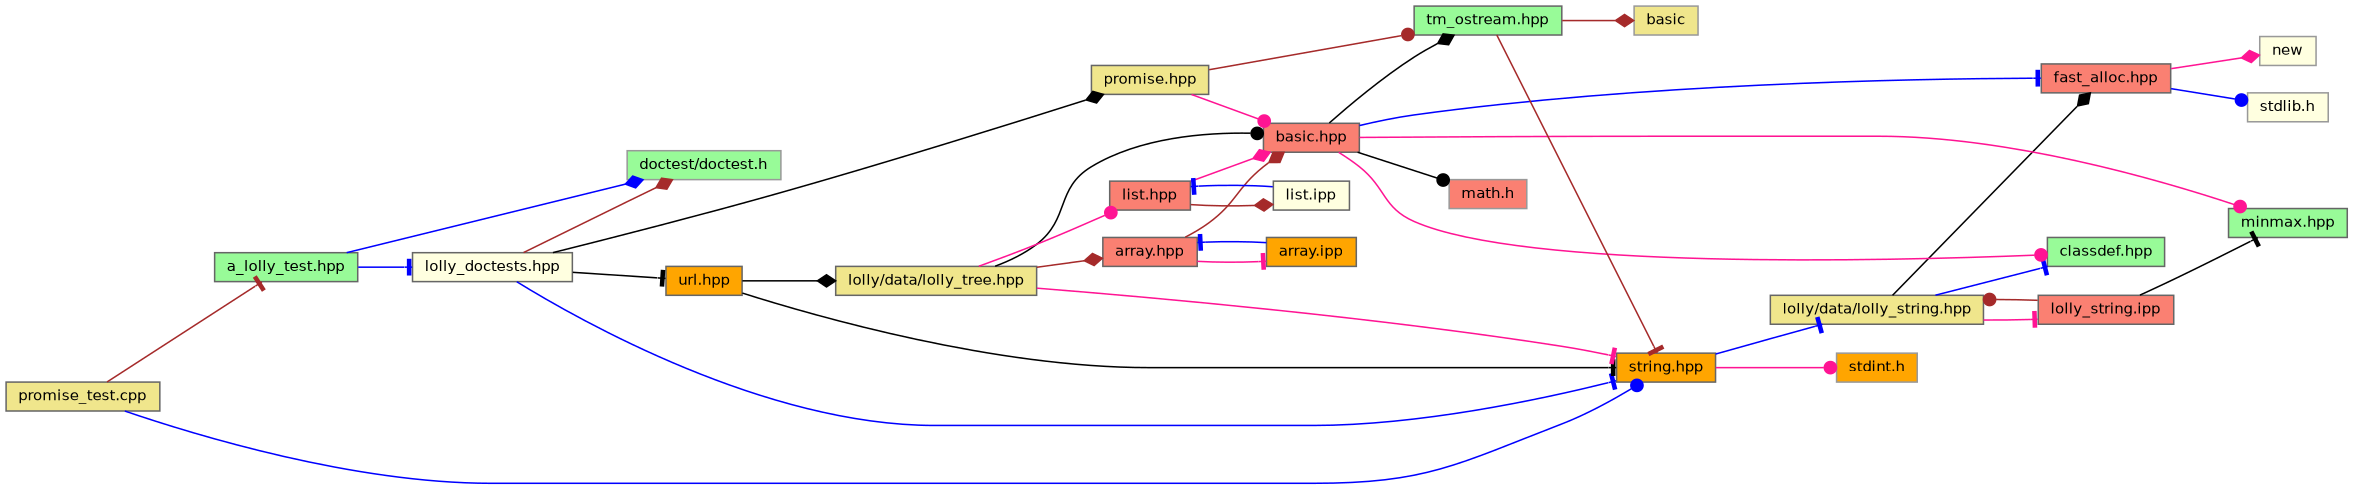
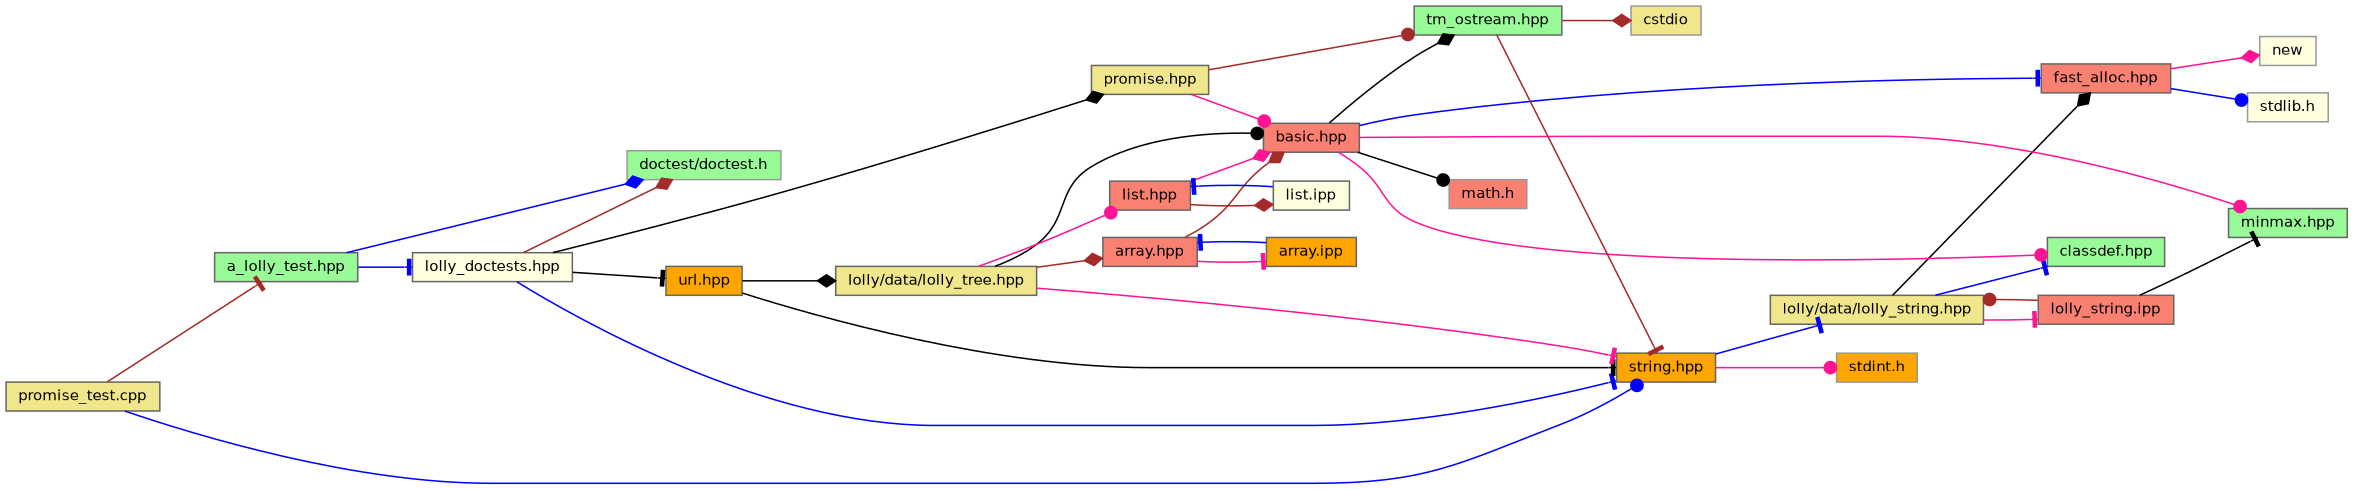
(1666, 21) -> (1666, 21)
